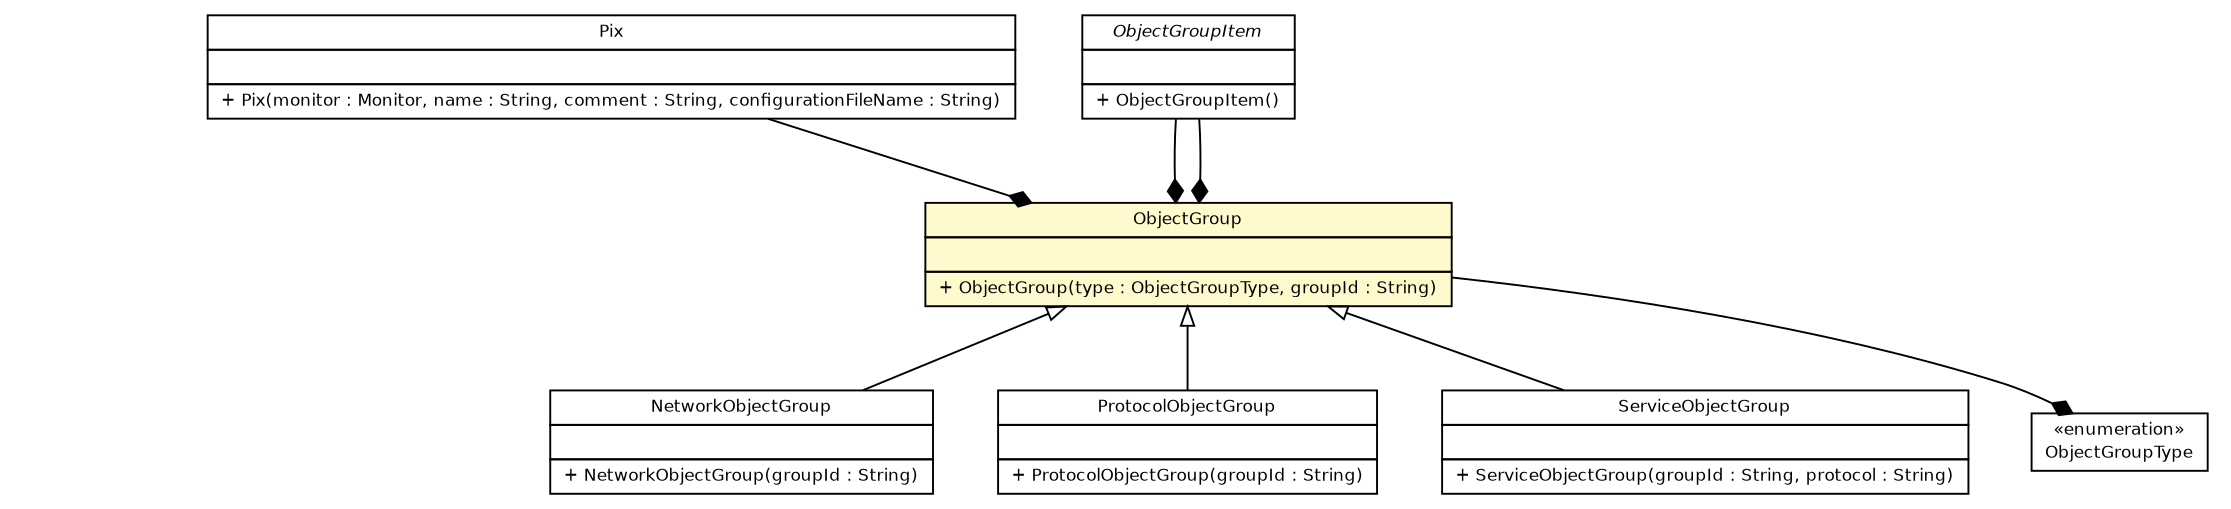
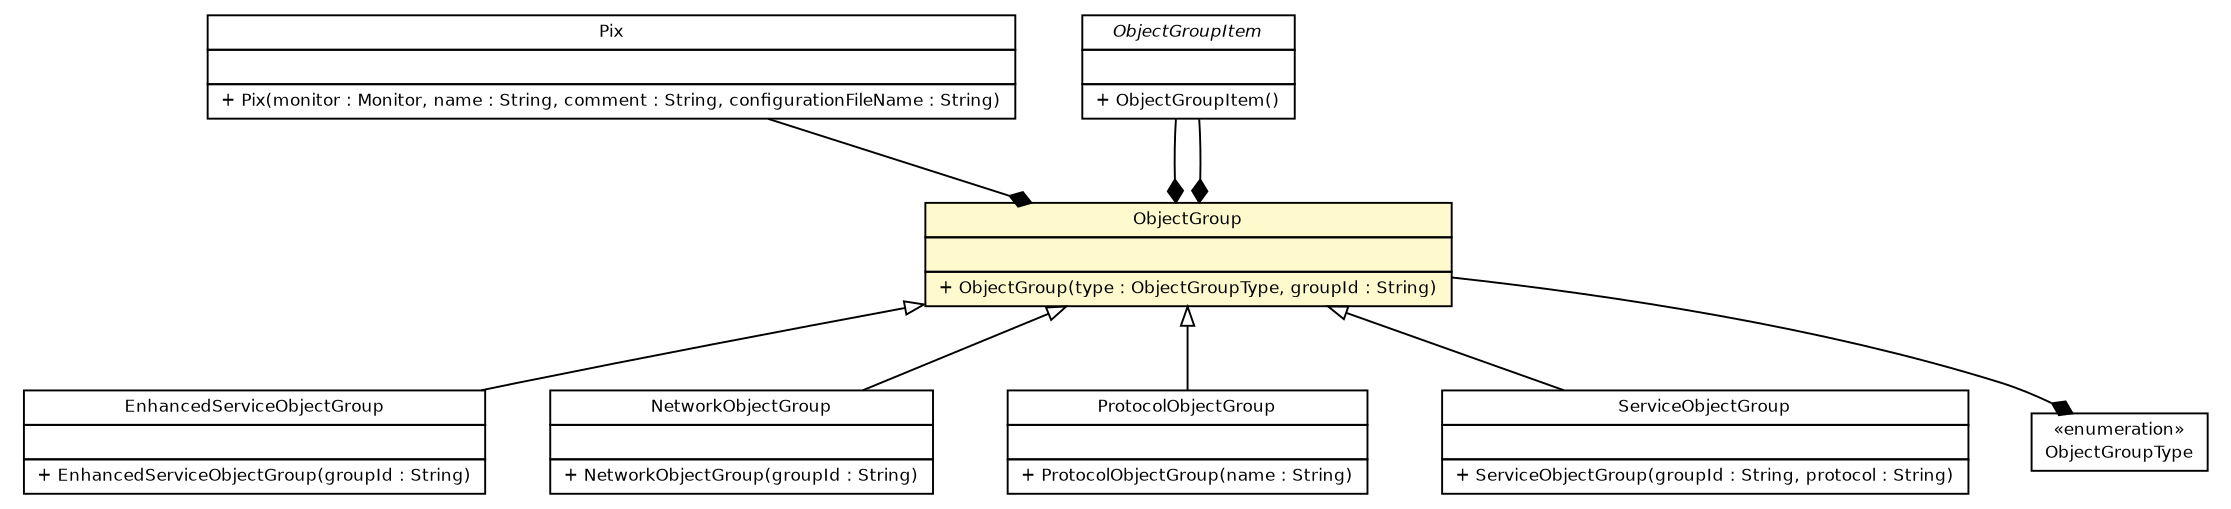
none -> (254, 442)
(1188, 476) -> (1188, 476)
